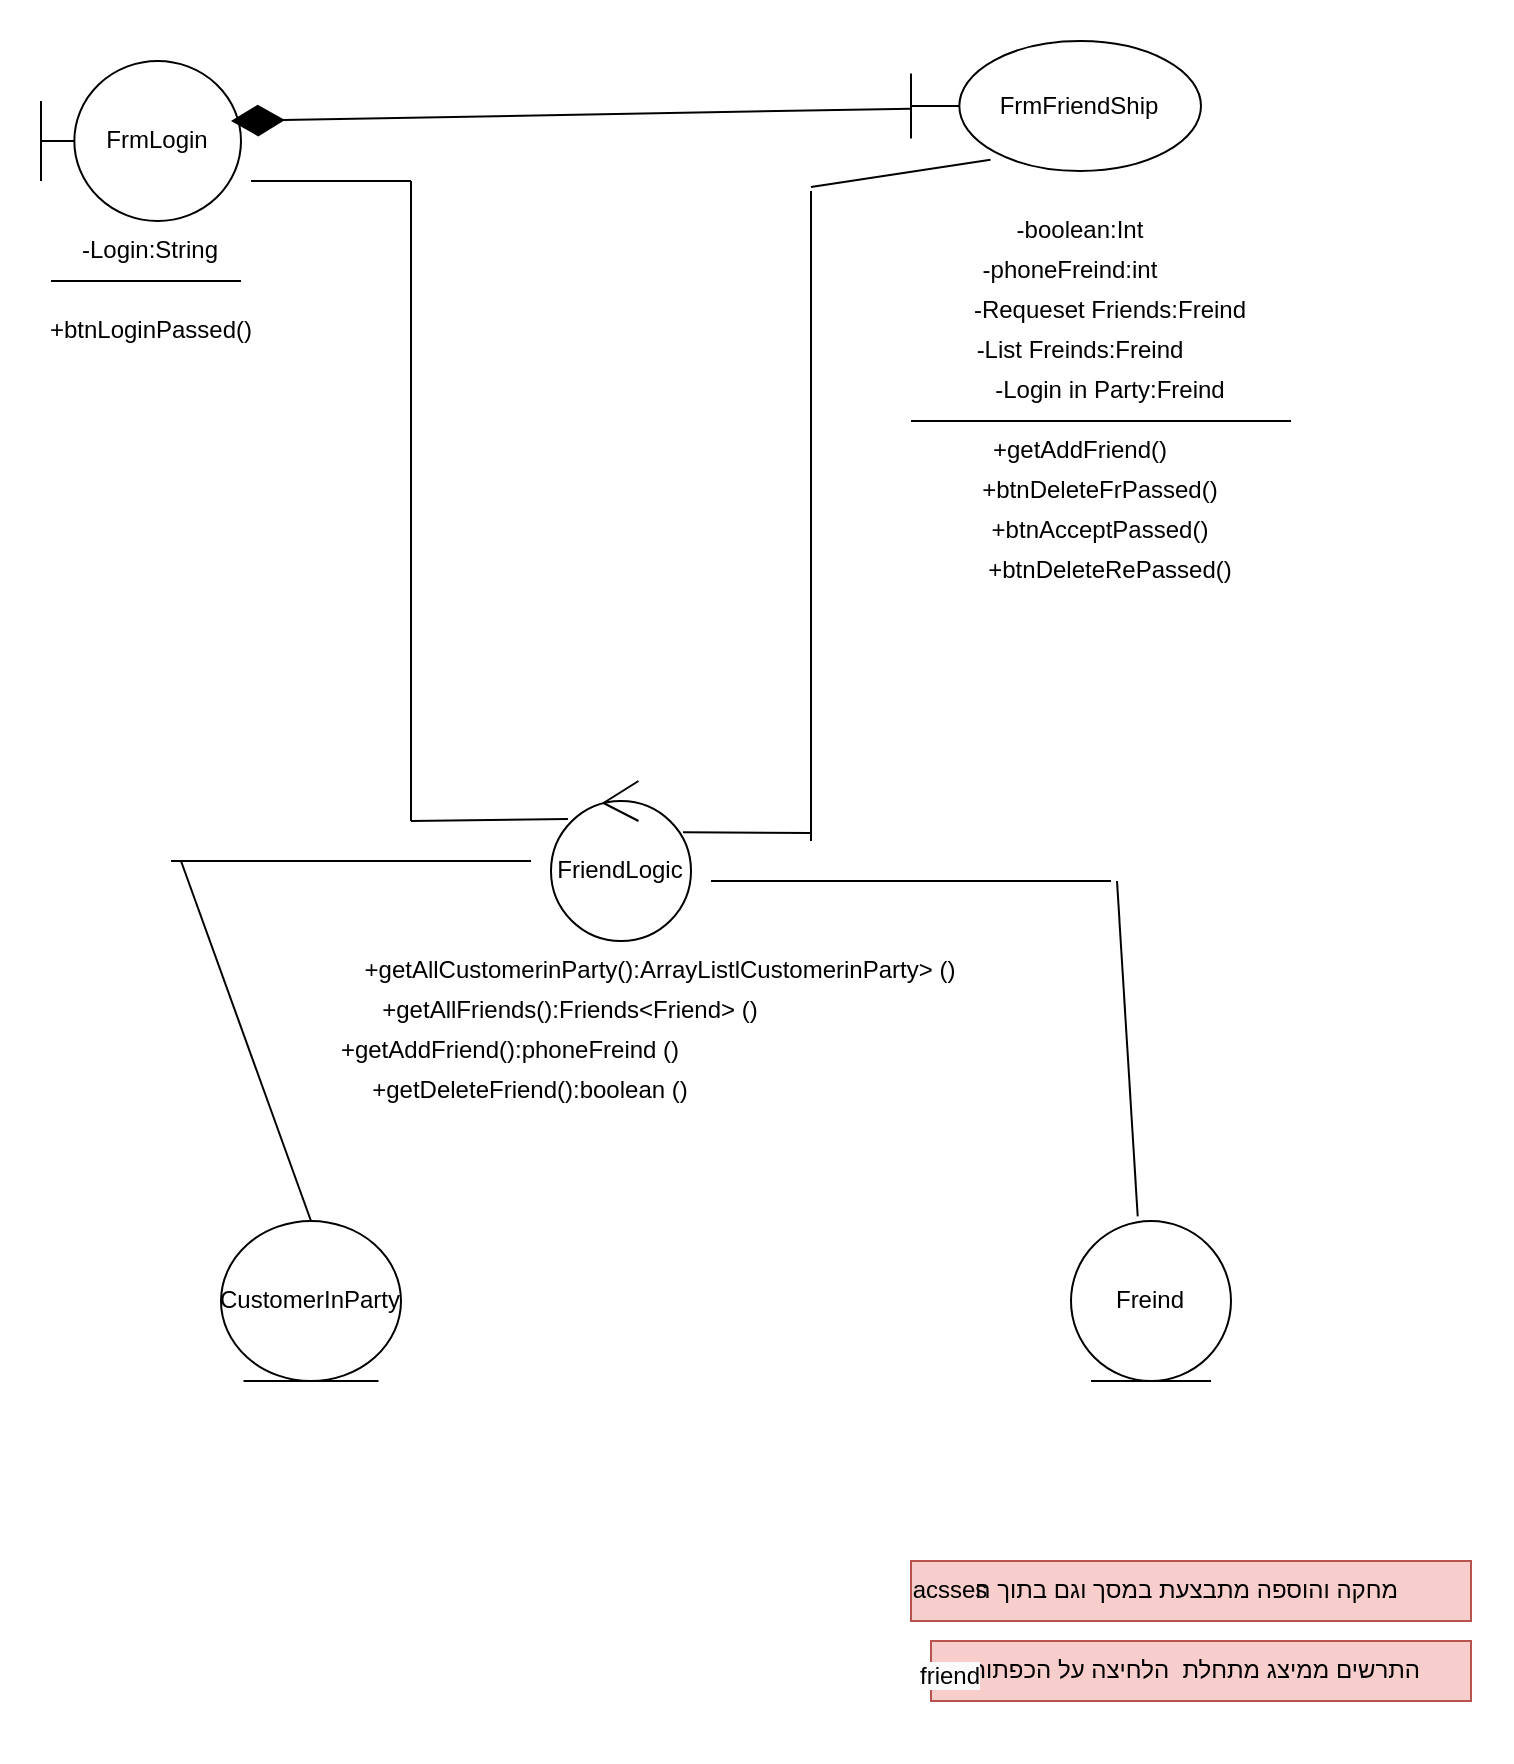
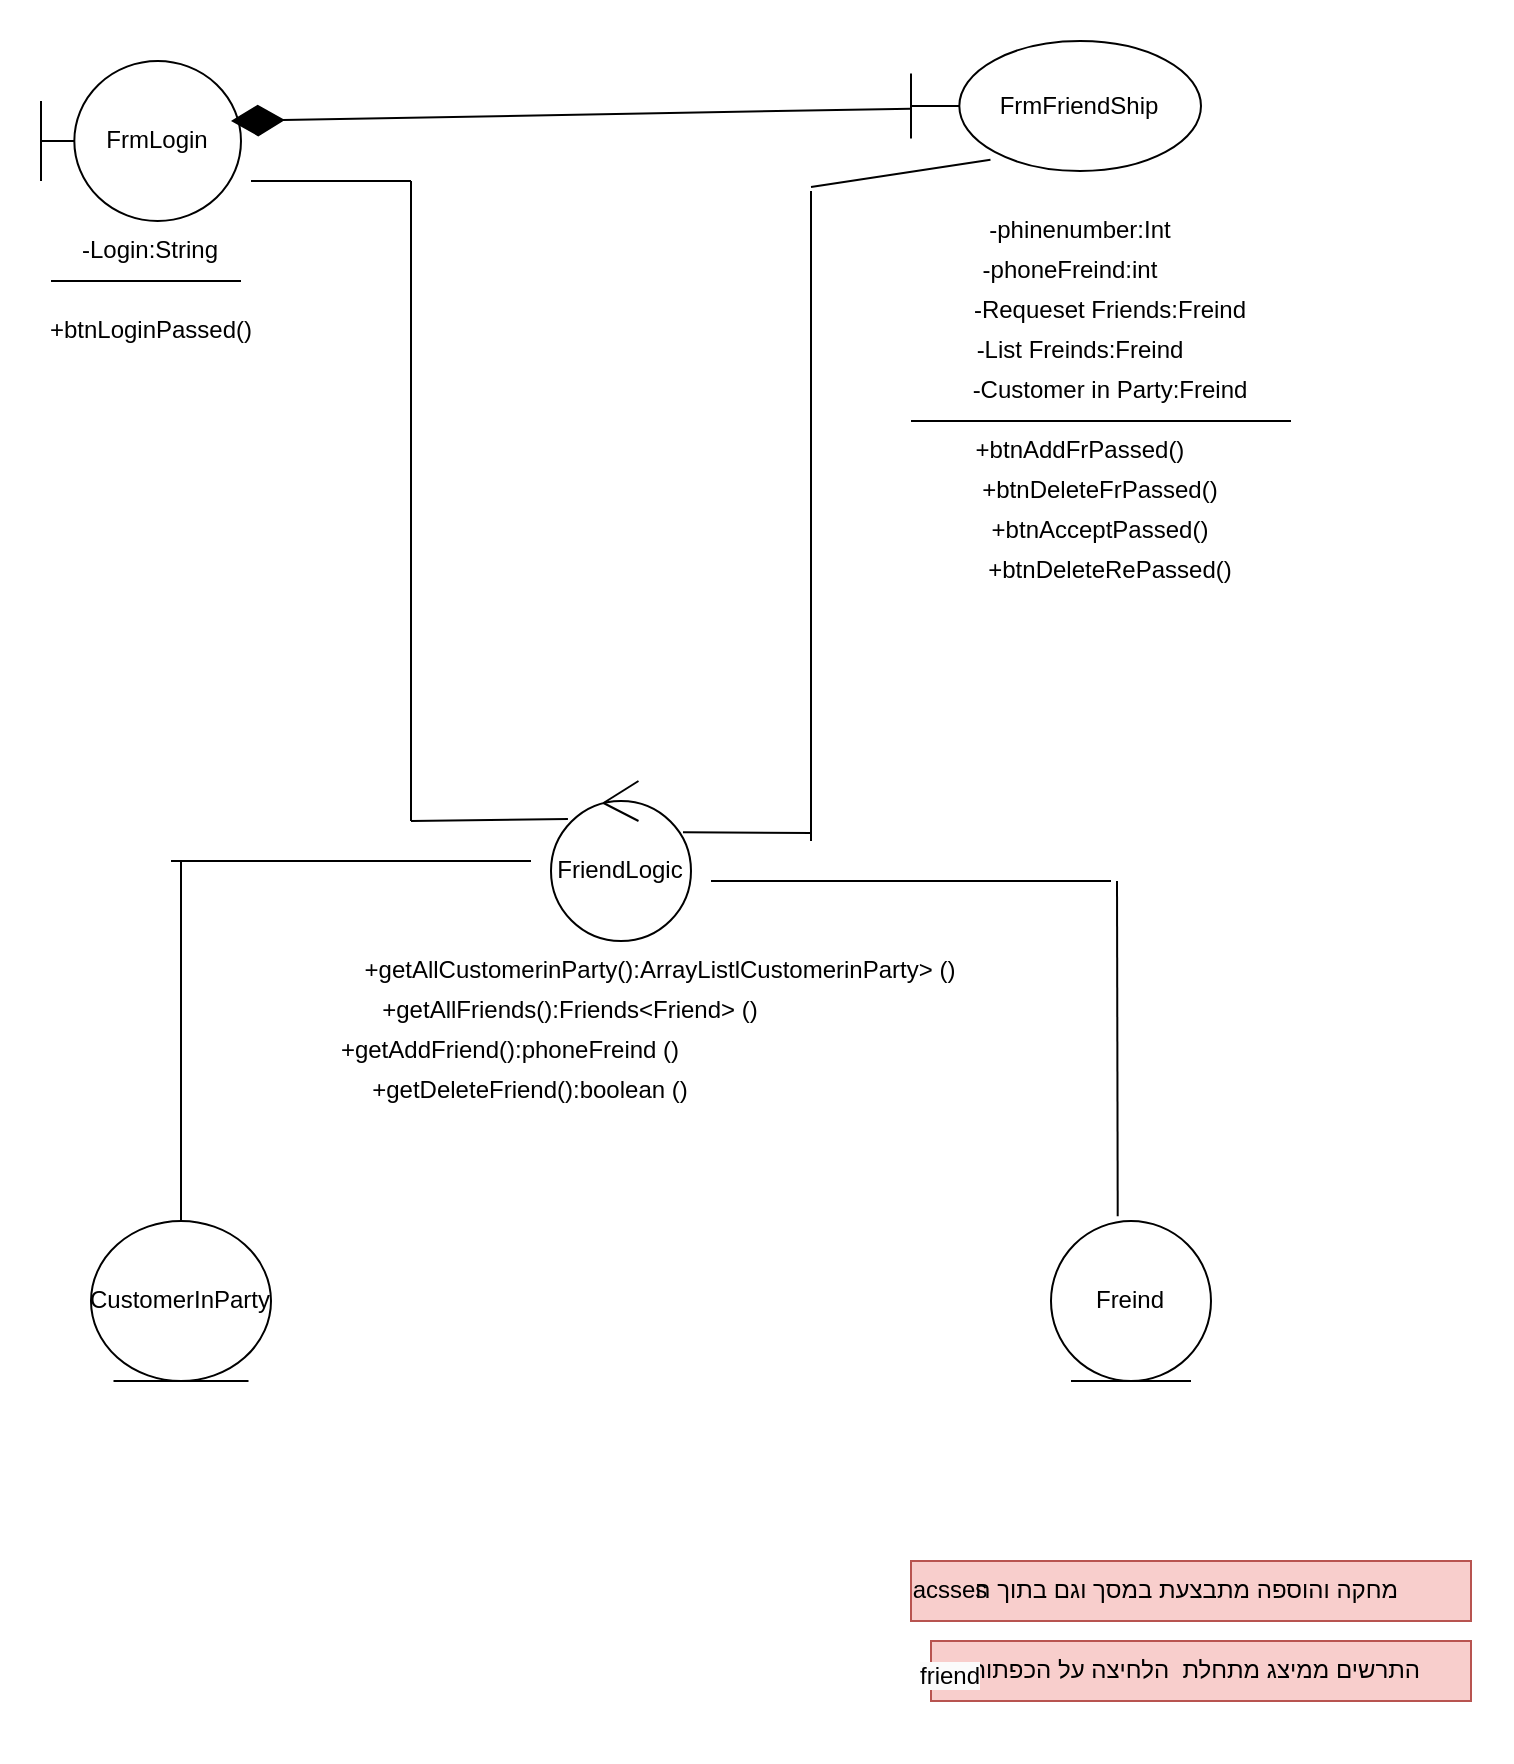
(1081, 231) -> (1081, 231)
(1111, 391) -> (1111, 391)
(1081, 451) -> (1081, 451)
(311, 1301) -> (181, 1301)
(1151, 1301) -> (1131, 1301)
